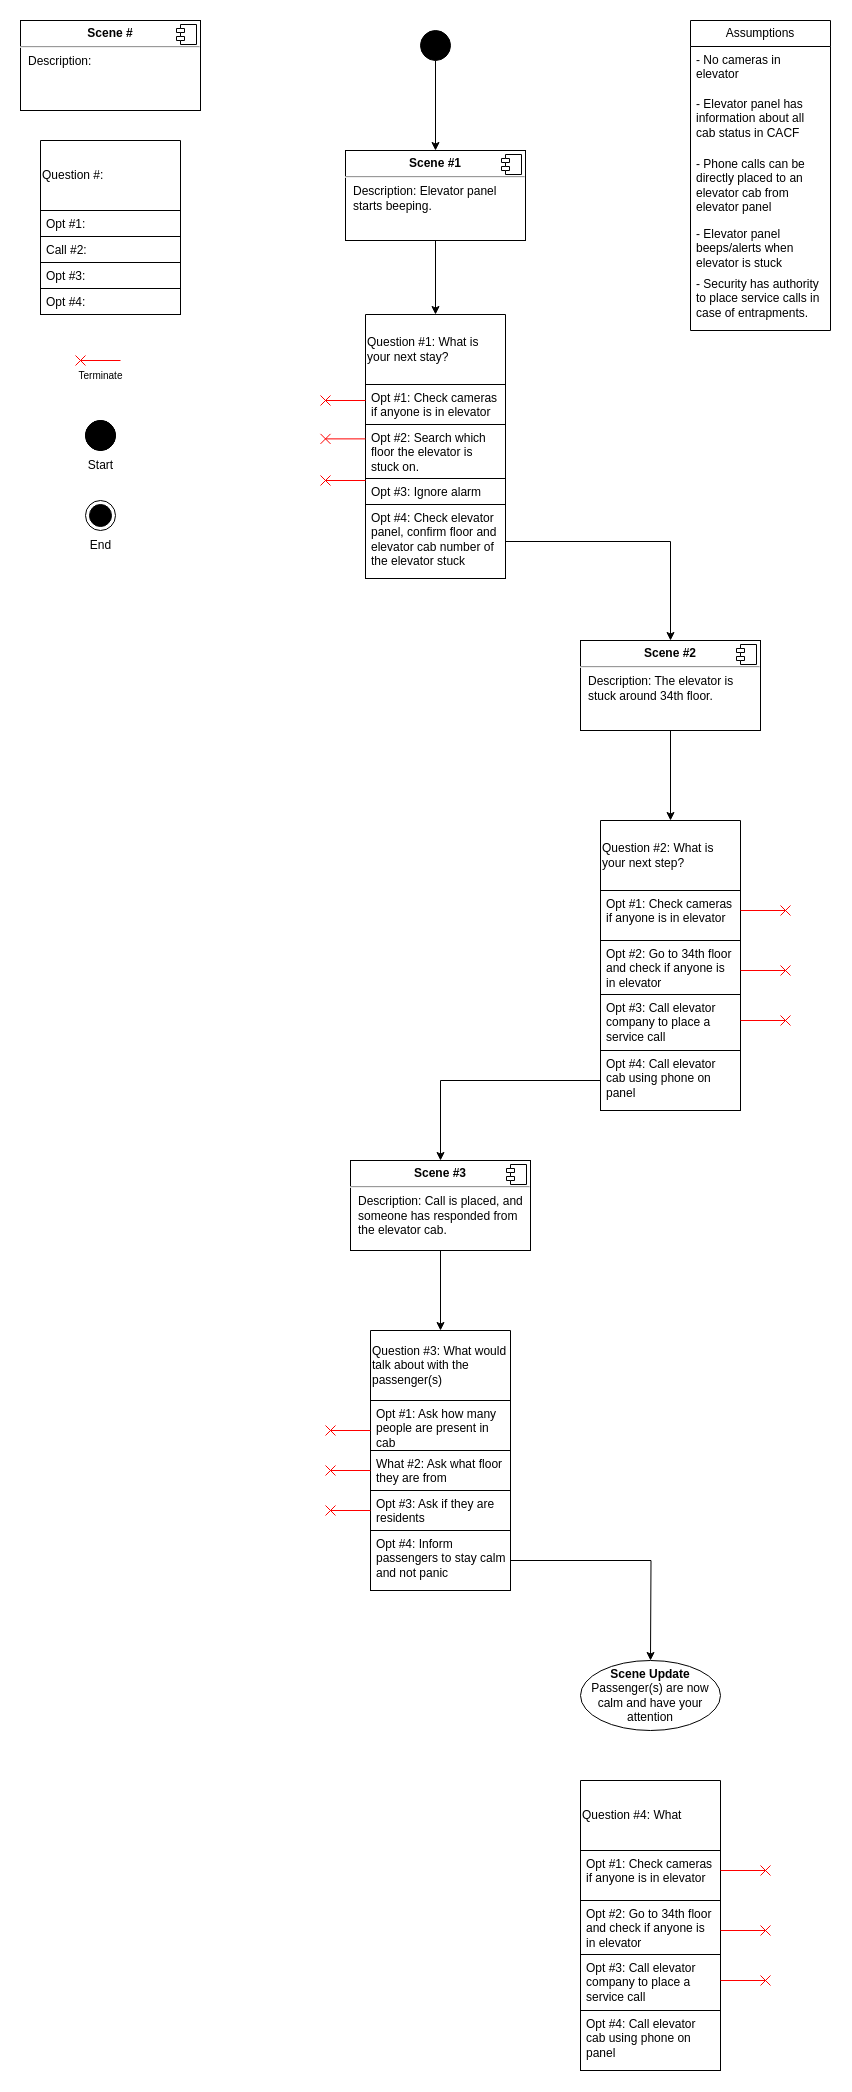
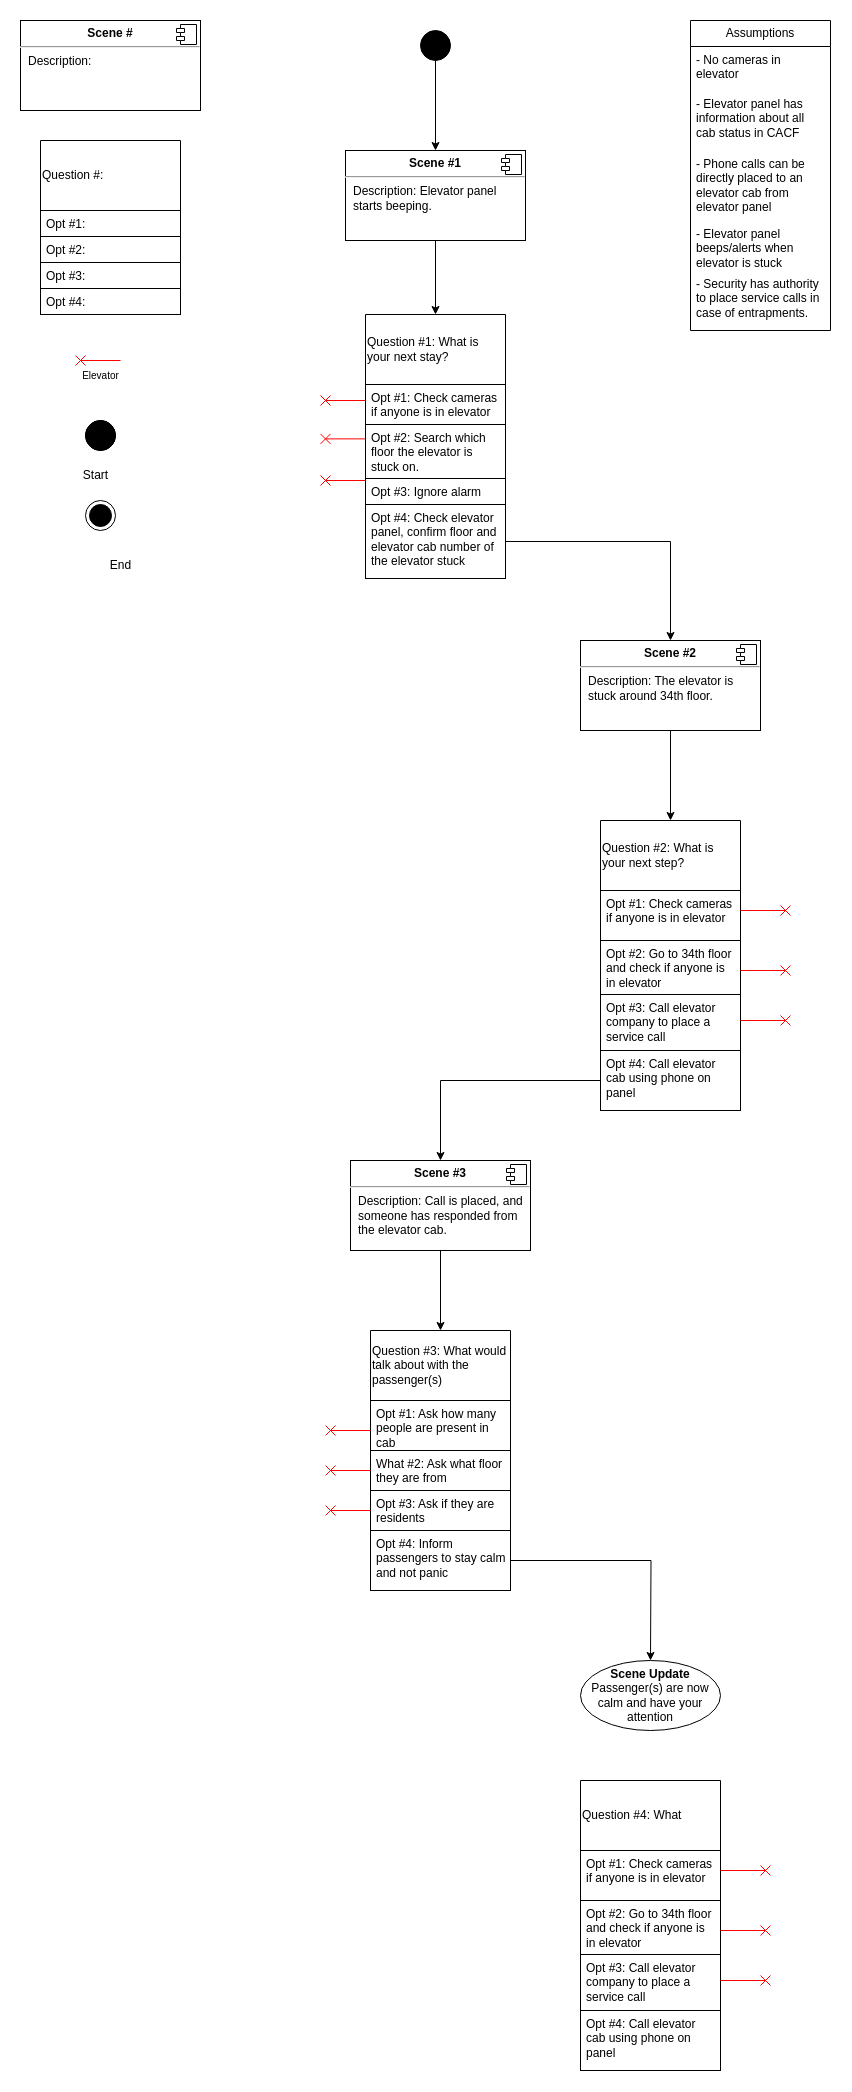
(67, 251) -> (67, 251)
(101, 376) -> (101, 376)
(101, 466) -> (96, 476)
(101, 546) -> (121, 566)
